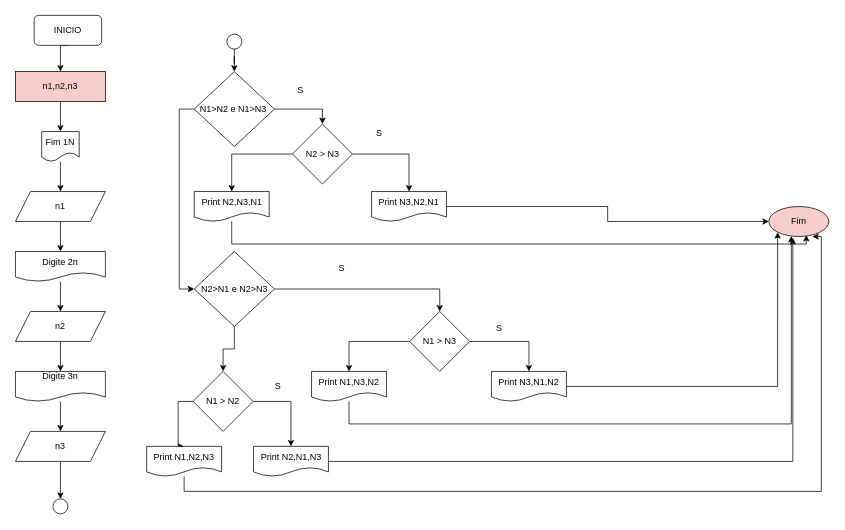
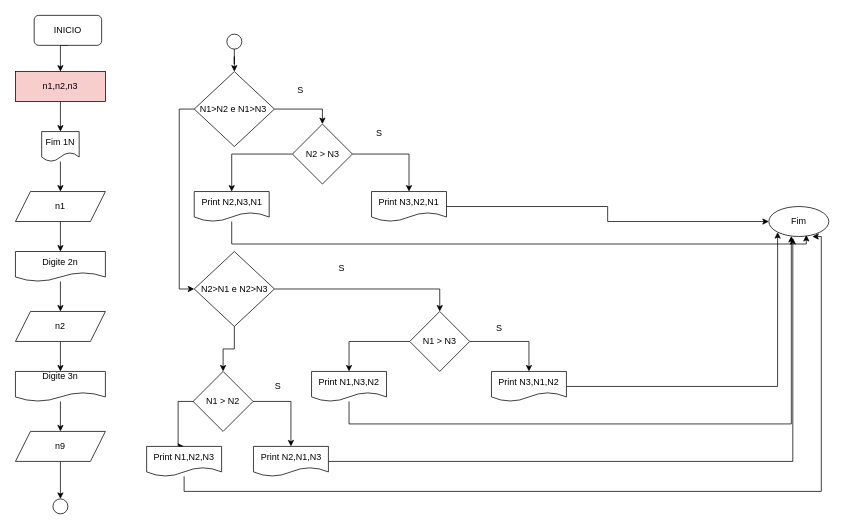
(799, 222) -> (799, 222)
(60, 447) -> (60, 447)
